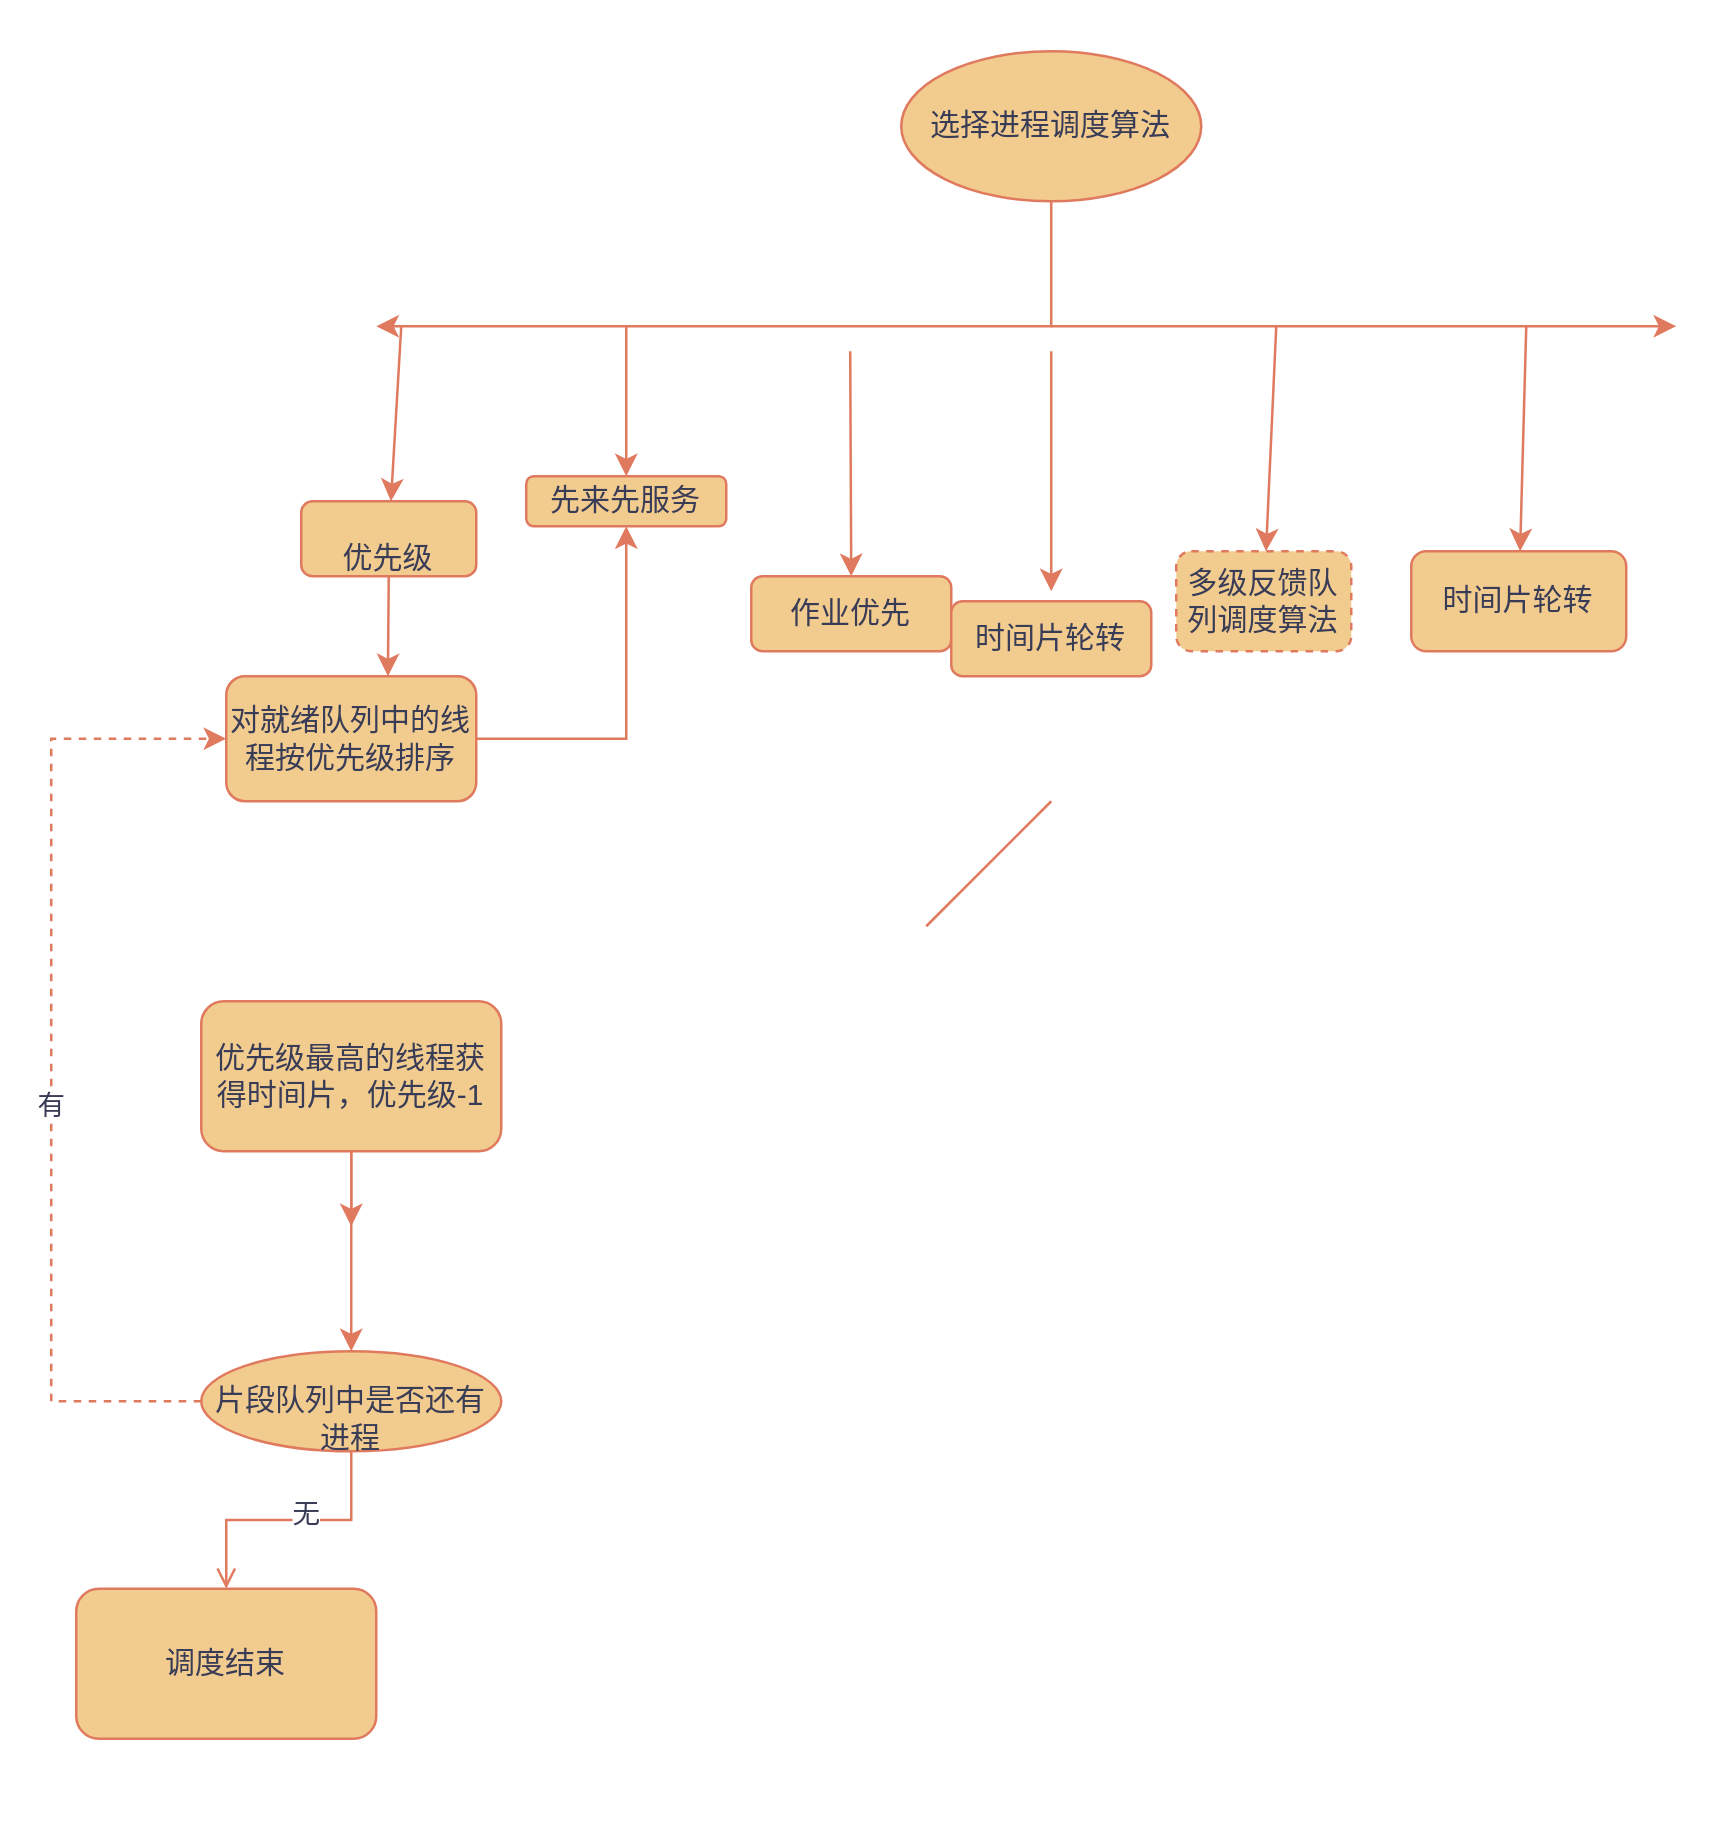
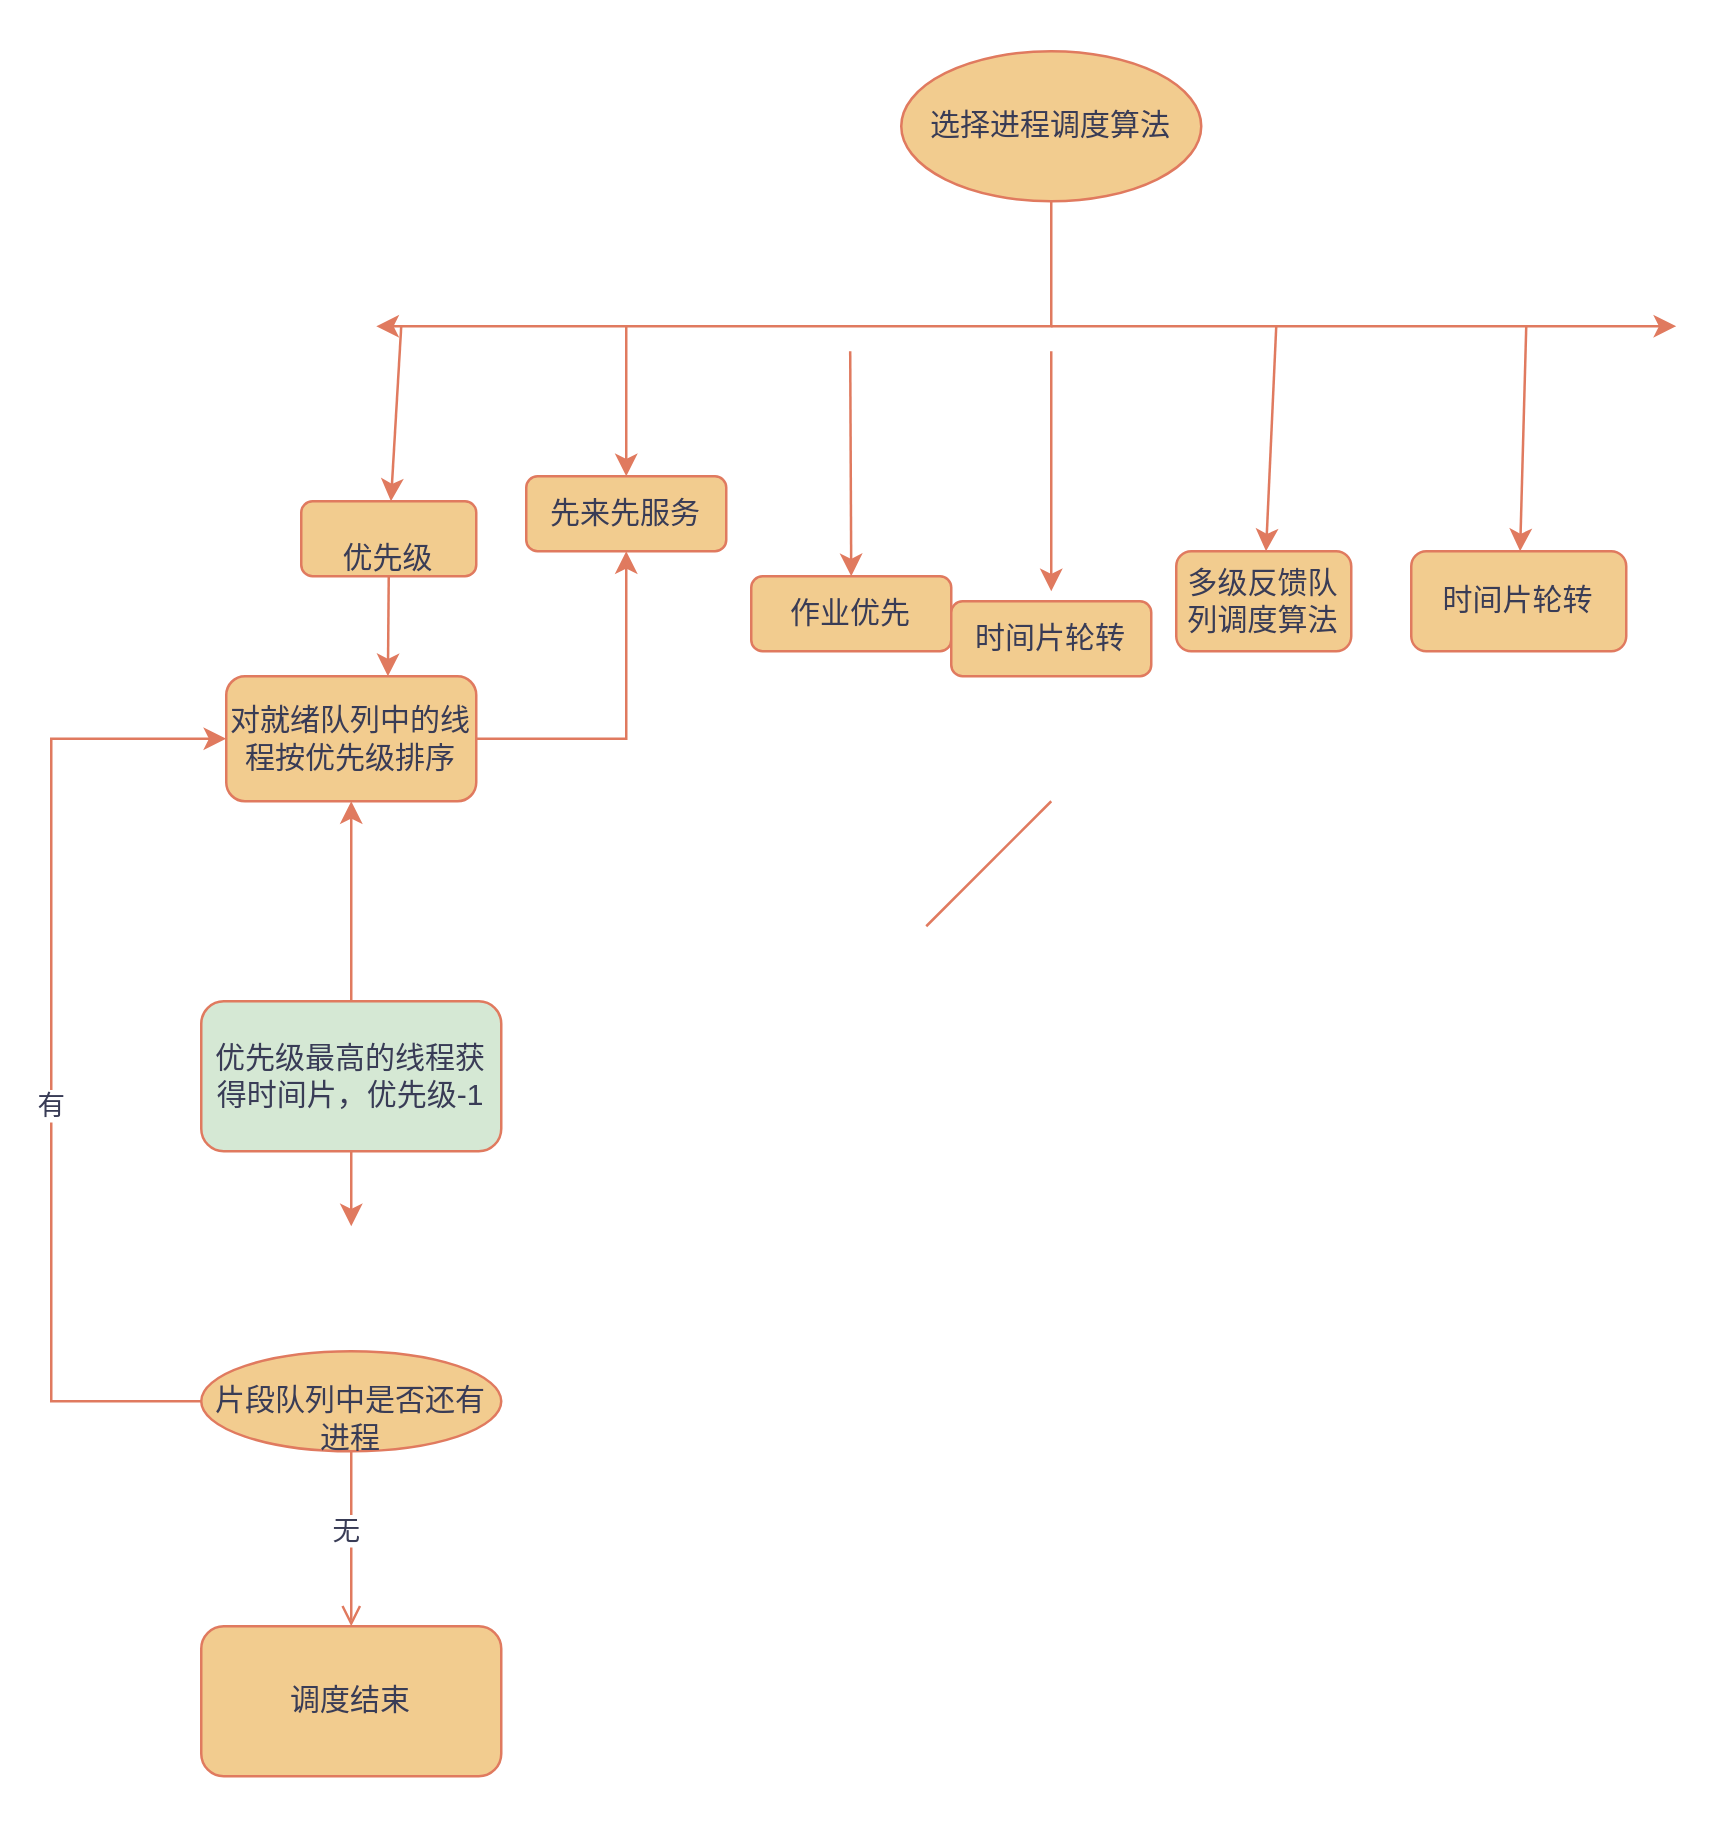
(626, 501) -> (626, 514)
(1264, 601) -> (1264, 601)
(51, 836) -> (51, 836)
(351, 1076) -> (351, 1076)
(351, 1279) -> (351, 909)
(226, 1664) -> (351, 1701)
